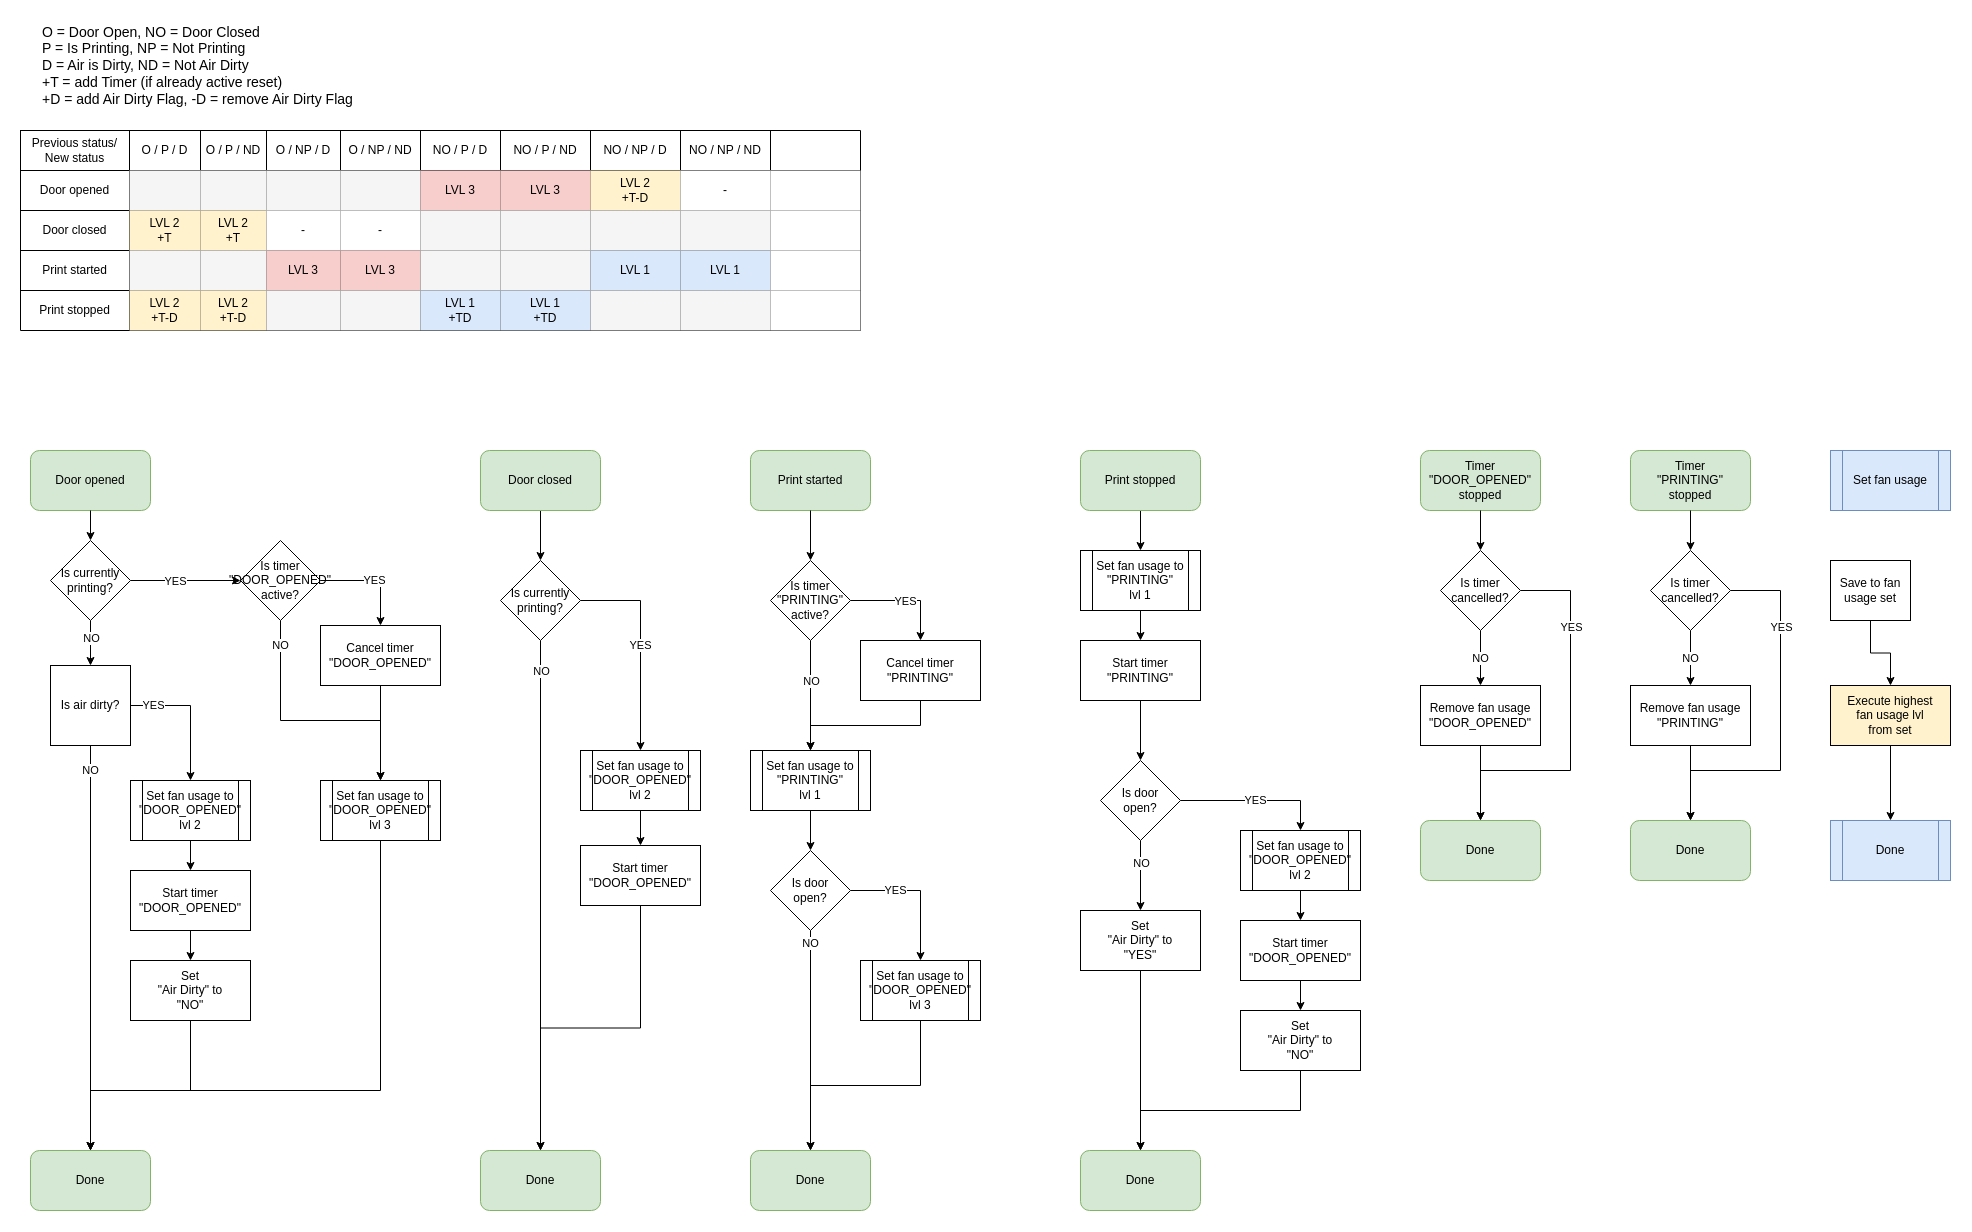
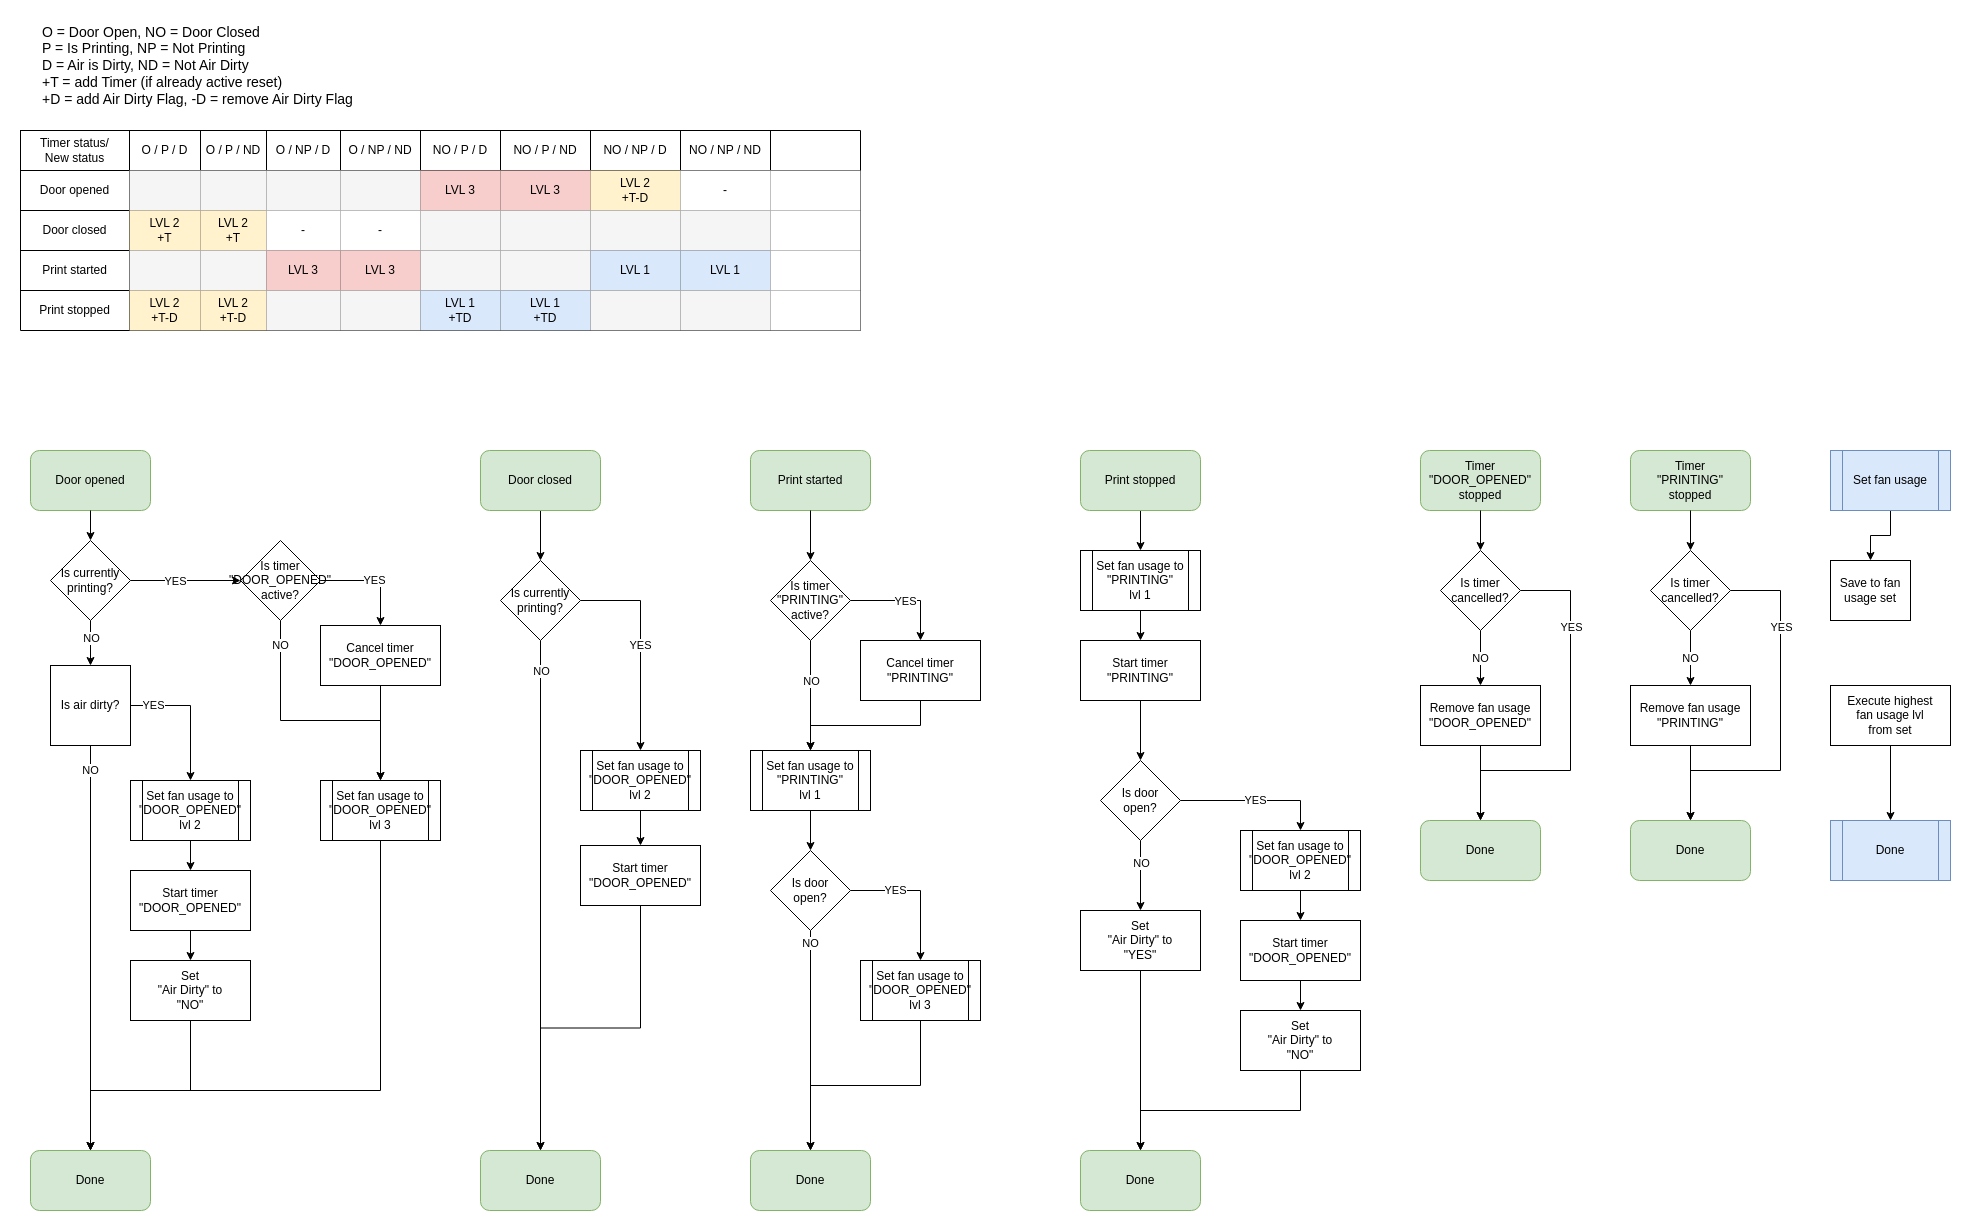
(75, 151) -> (75, 151)
none -> (1885, 536)
(1878, 653) -> none
(1891, 716) -> (1891, 716)
